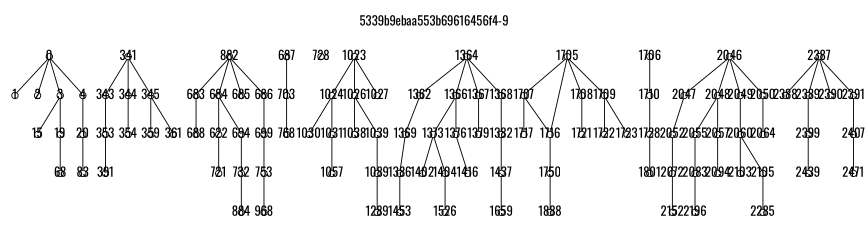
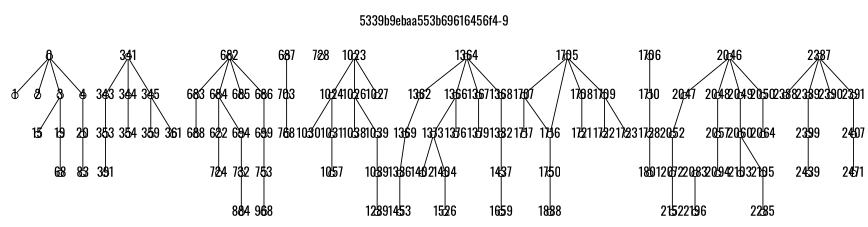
(230, 57) -> (230, 57)
(695, 134) -> none
(219, 173) -> (219, 173)
(468, 173) -> none
